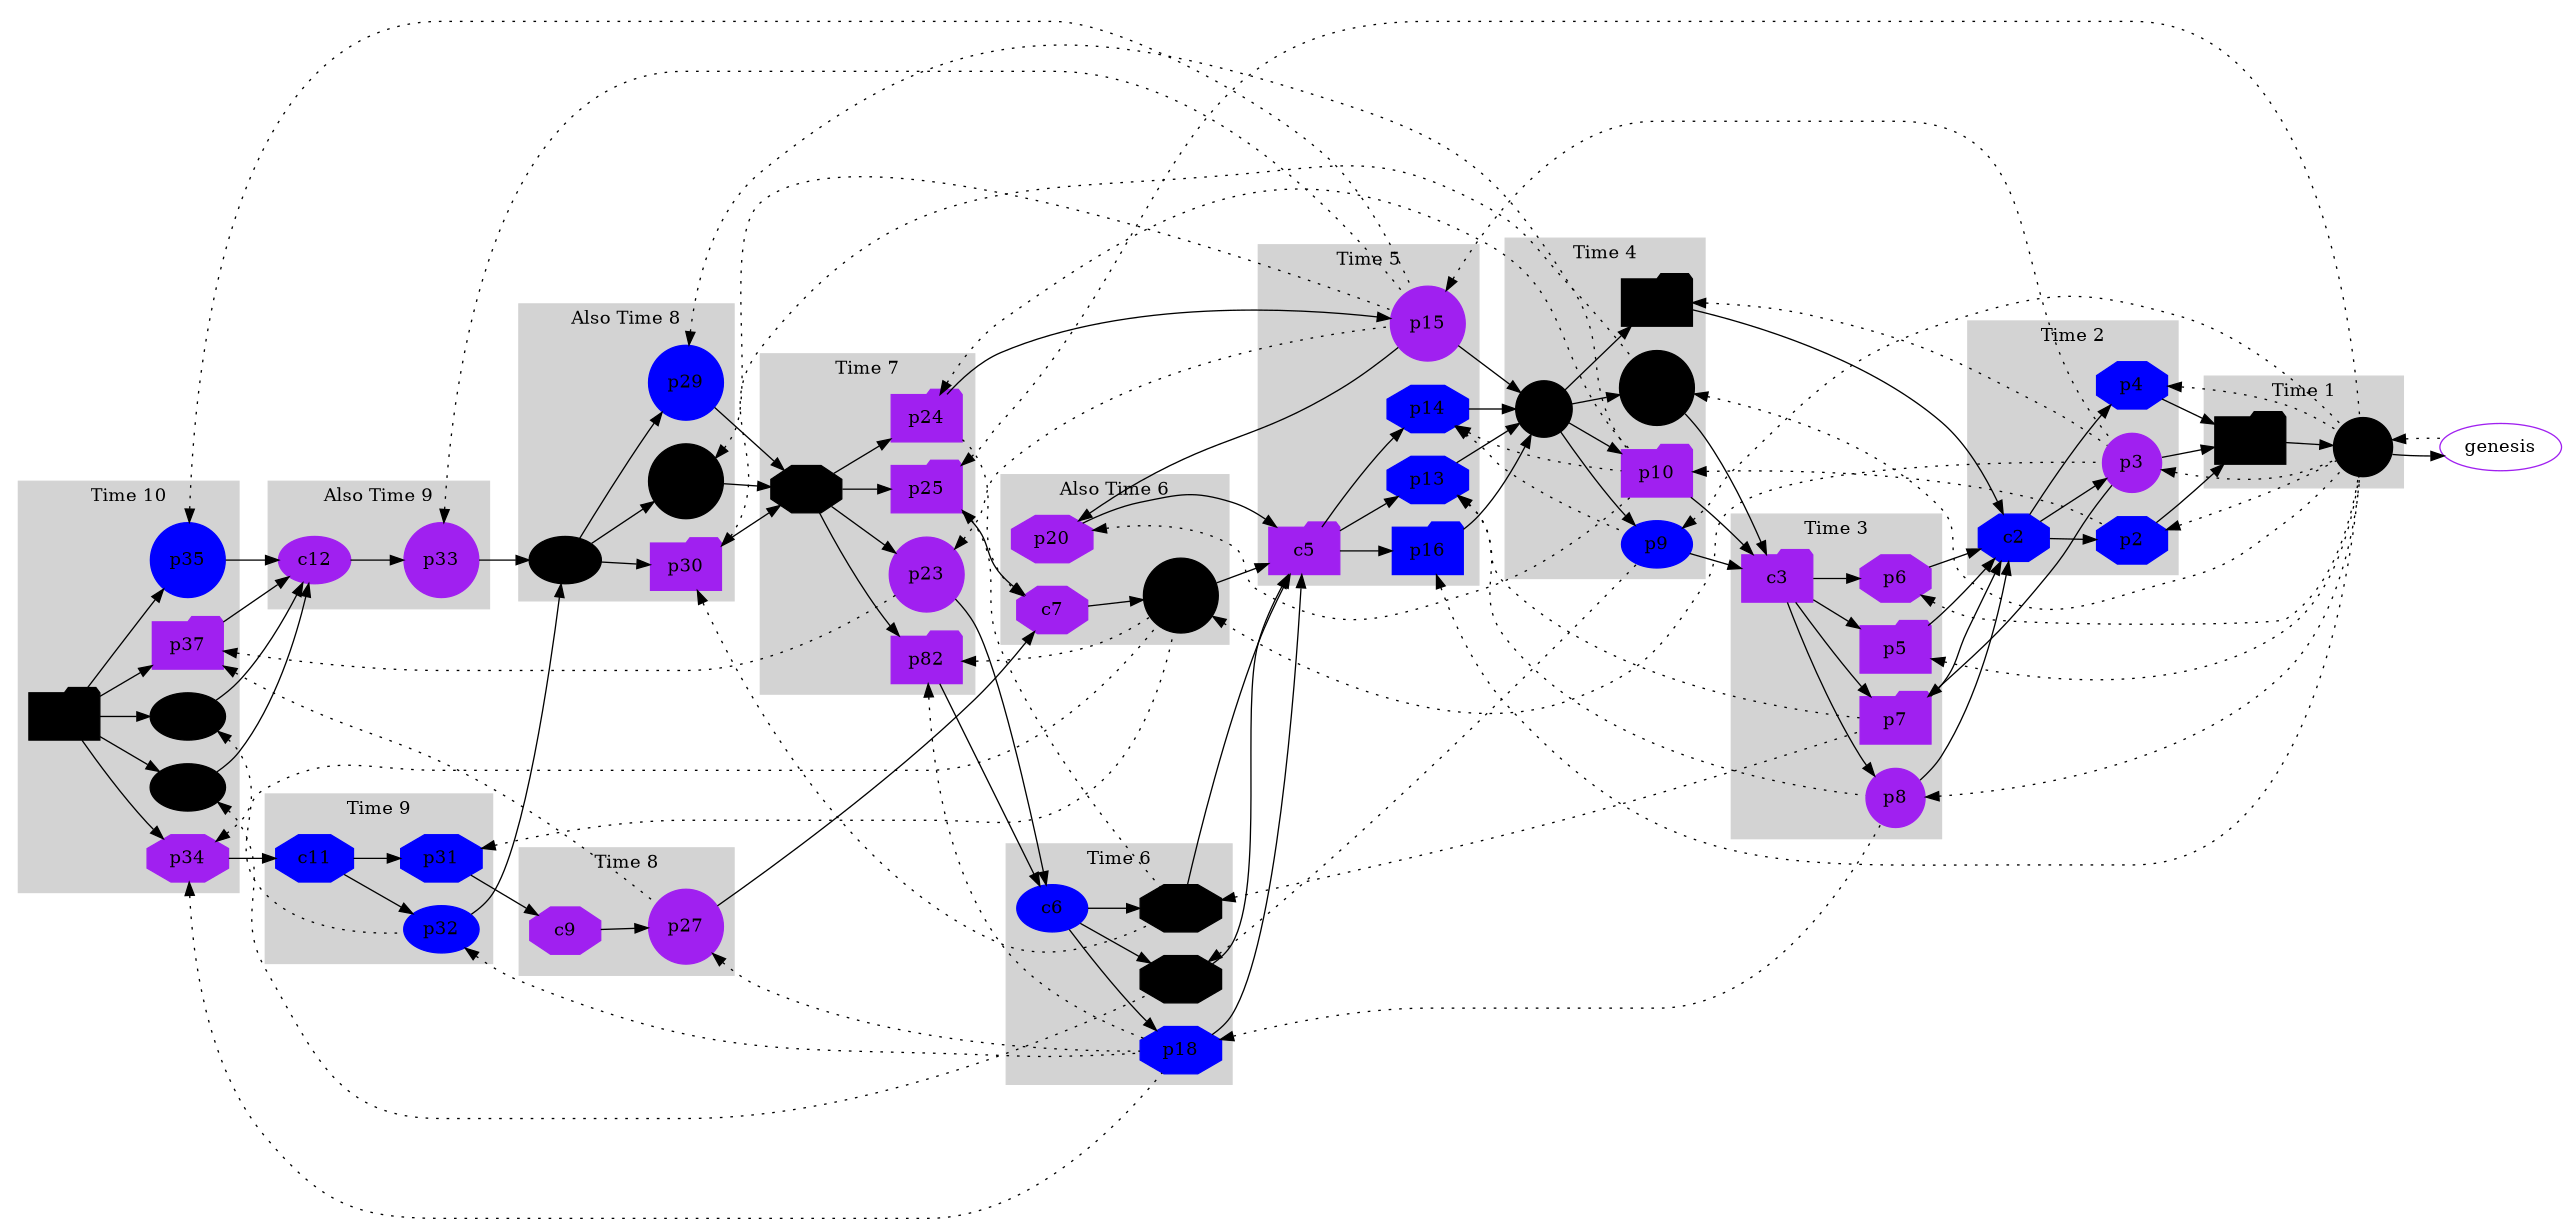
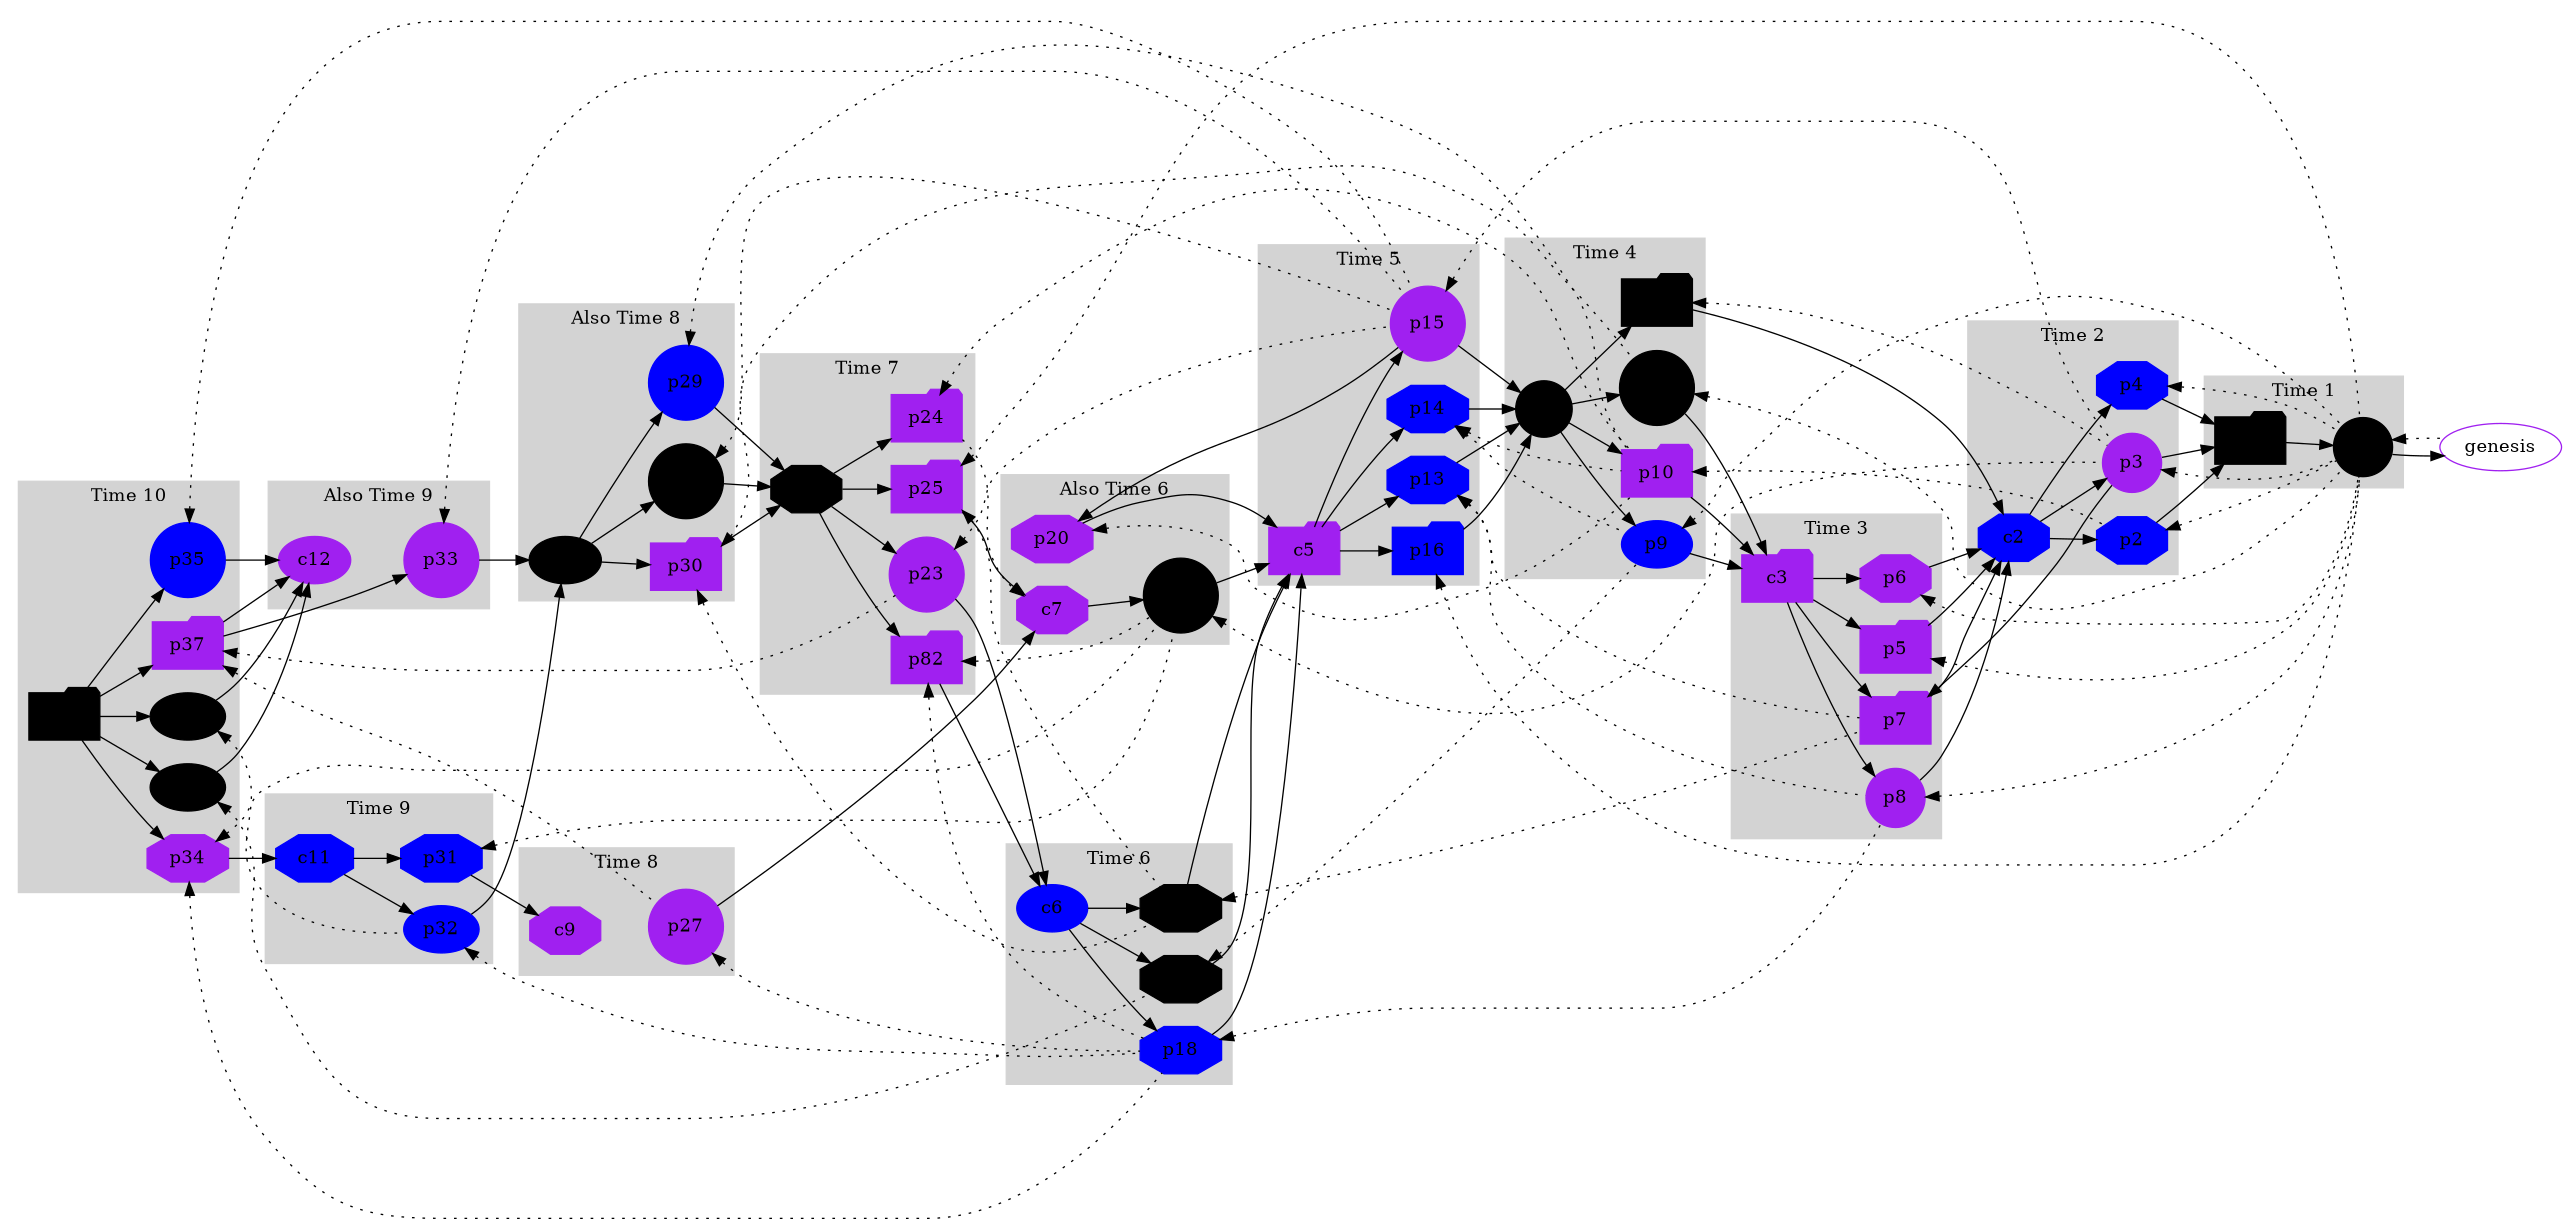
(1152, 316) -> (1350, 443)
(370, 560) -> (340, 600)
(618, 929) -> none
